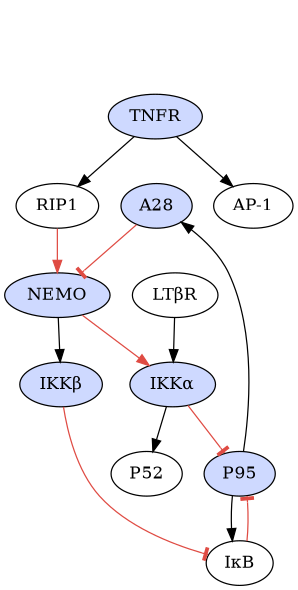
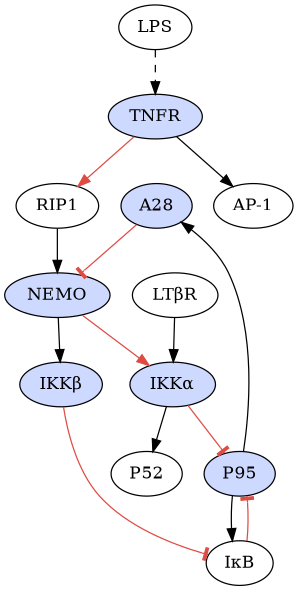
none -> (155, 27)
(111, 157) -> (111, 157)
(57, 244) -> (57, 244)
